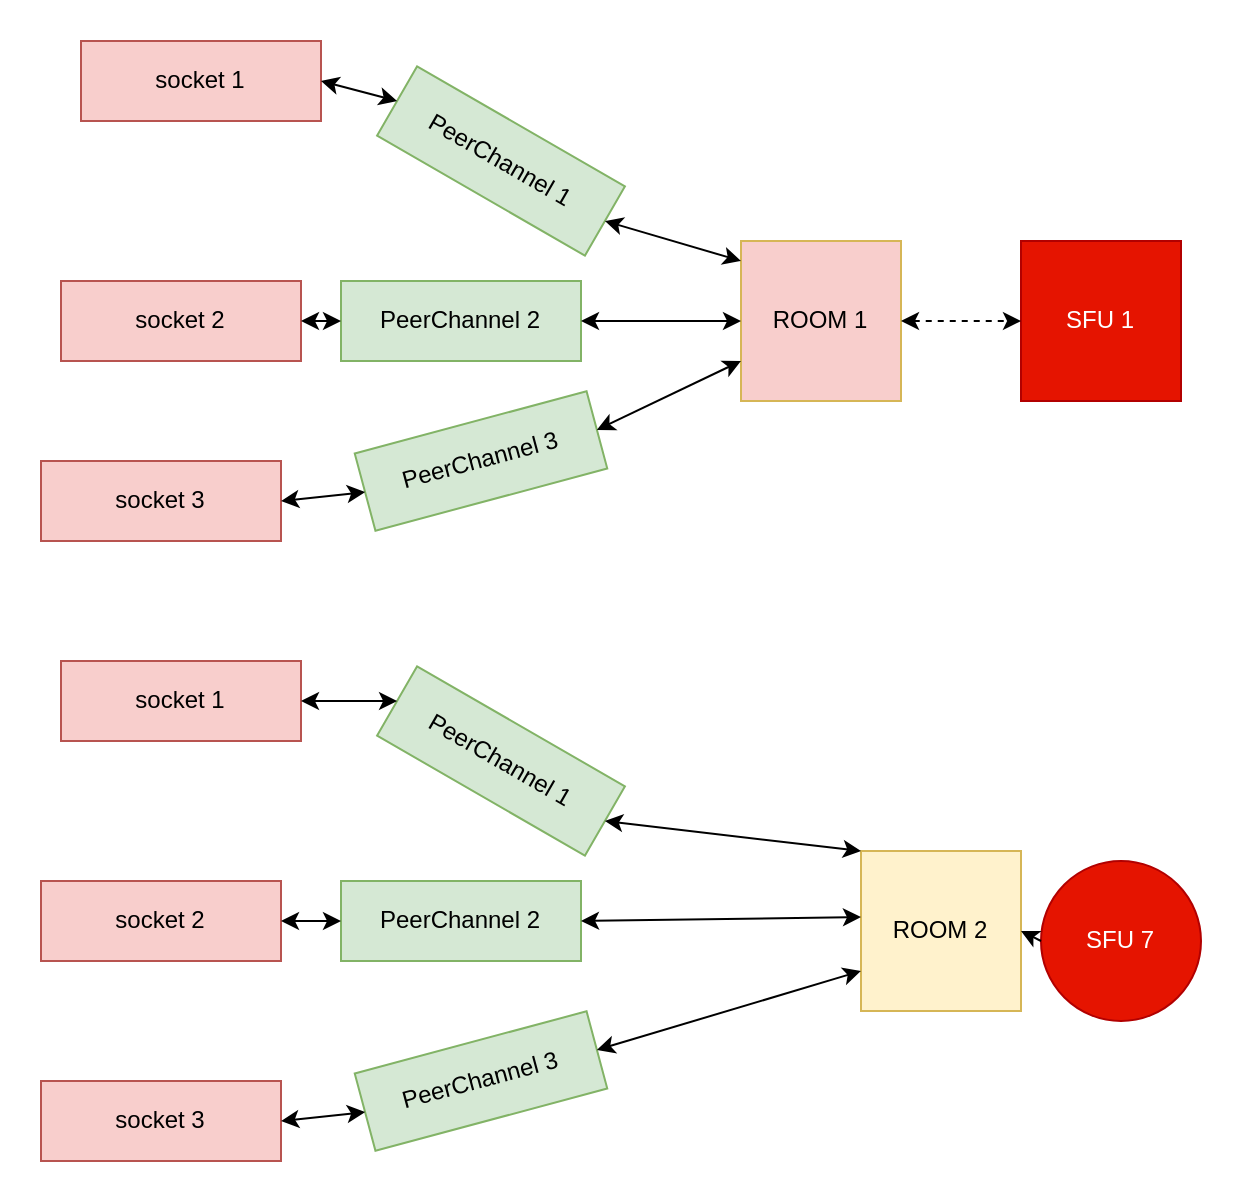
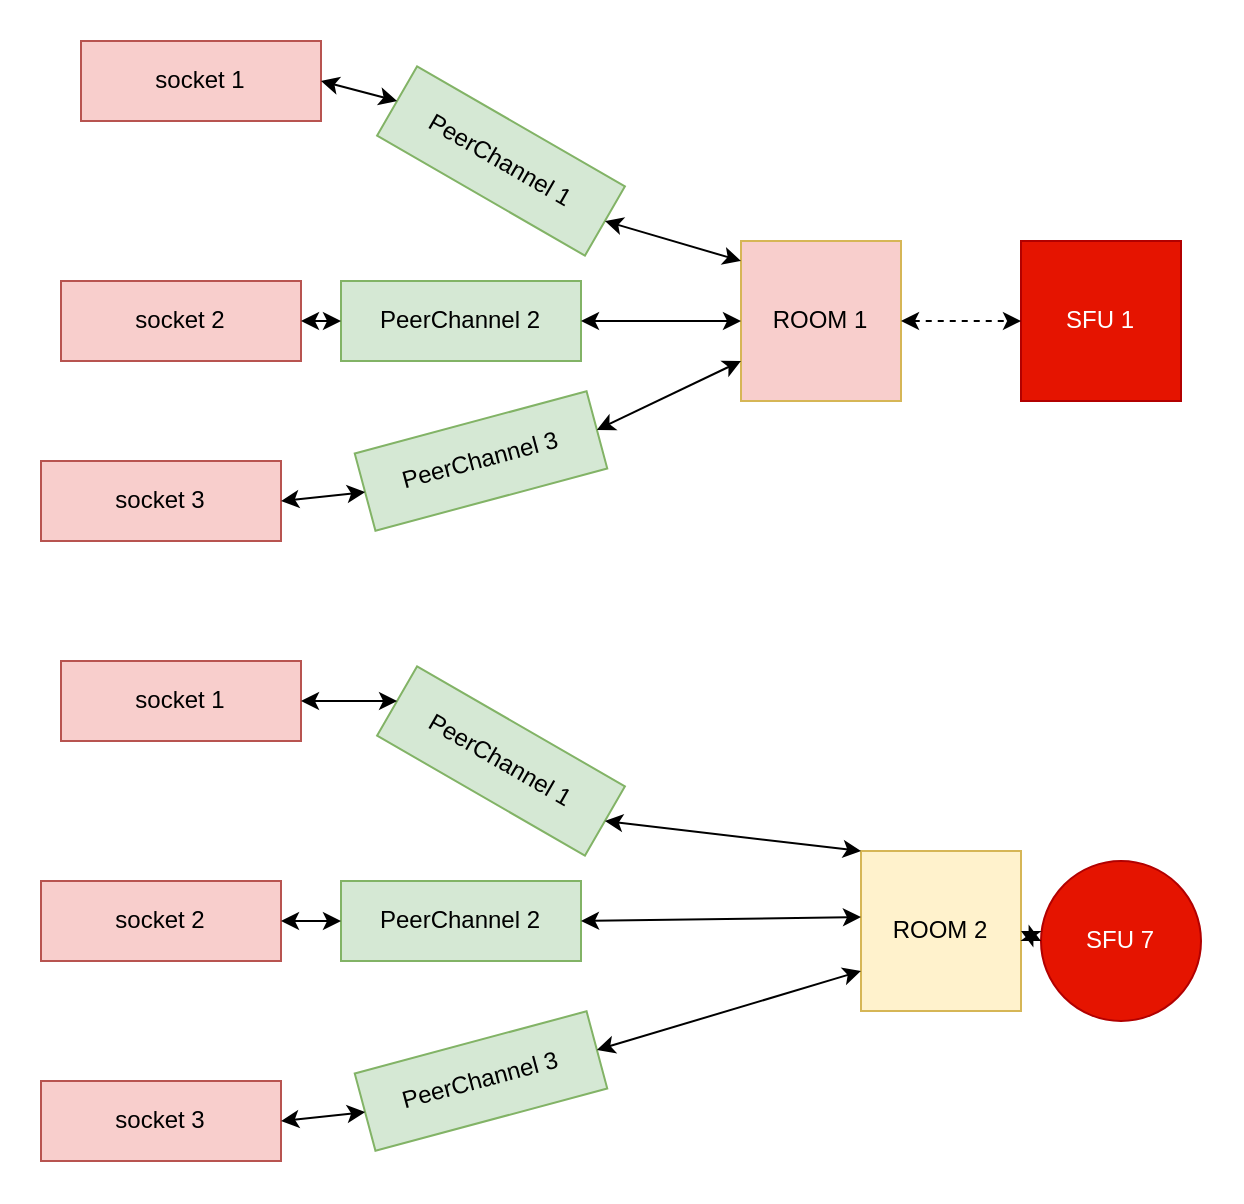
(1035, 938) -> (1032, 937)
